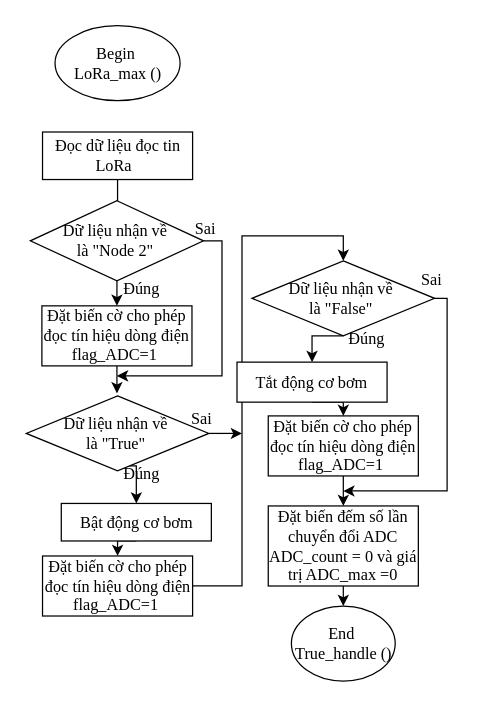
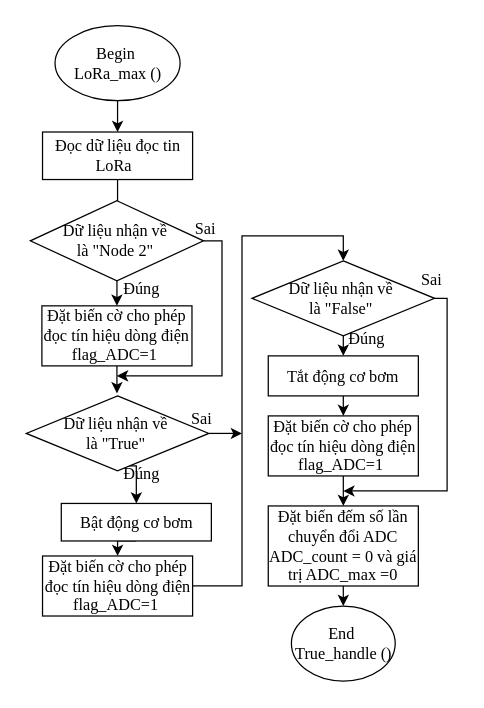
none -> (118, 112)
(312, 382) -> (343, 376)
